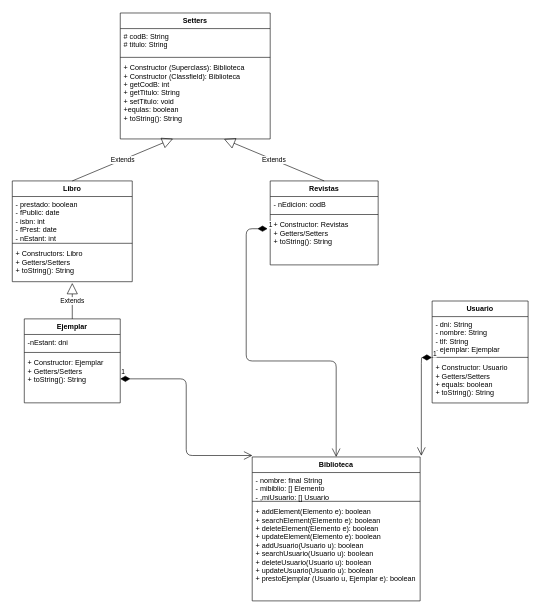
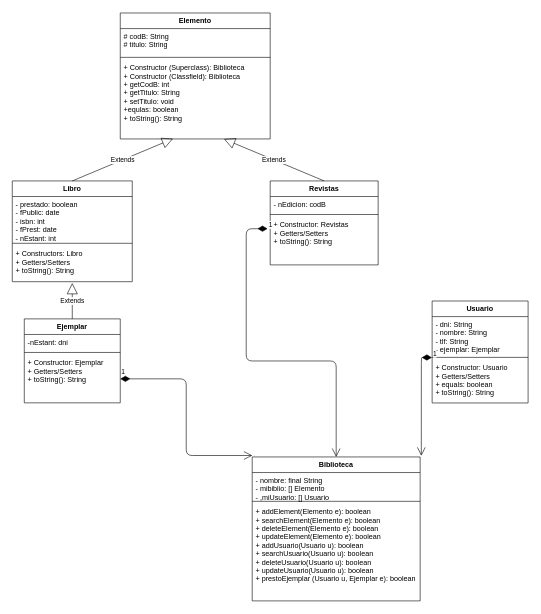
(195, 21) -> (195, 21)
